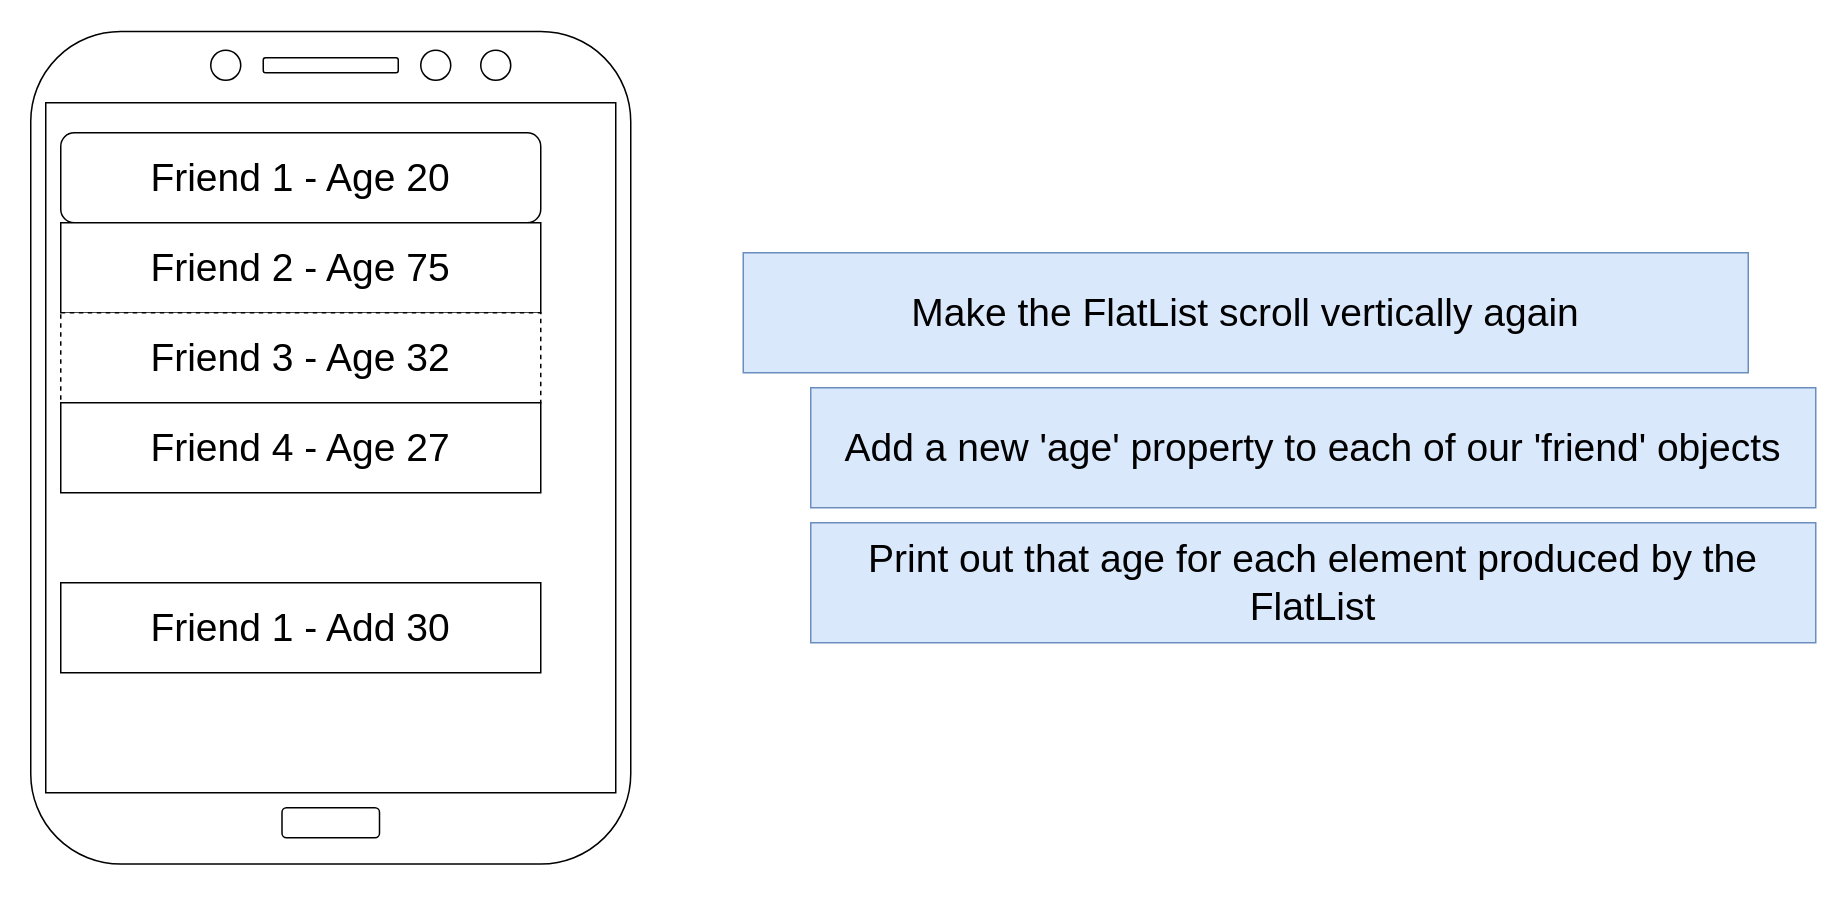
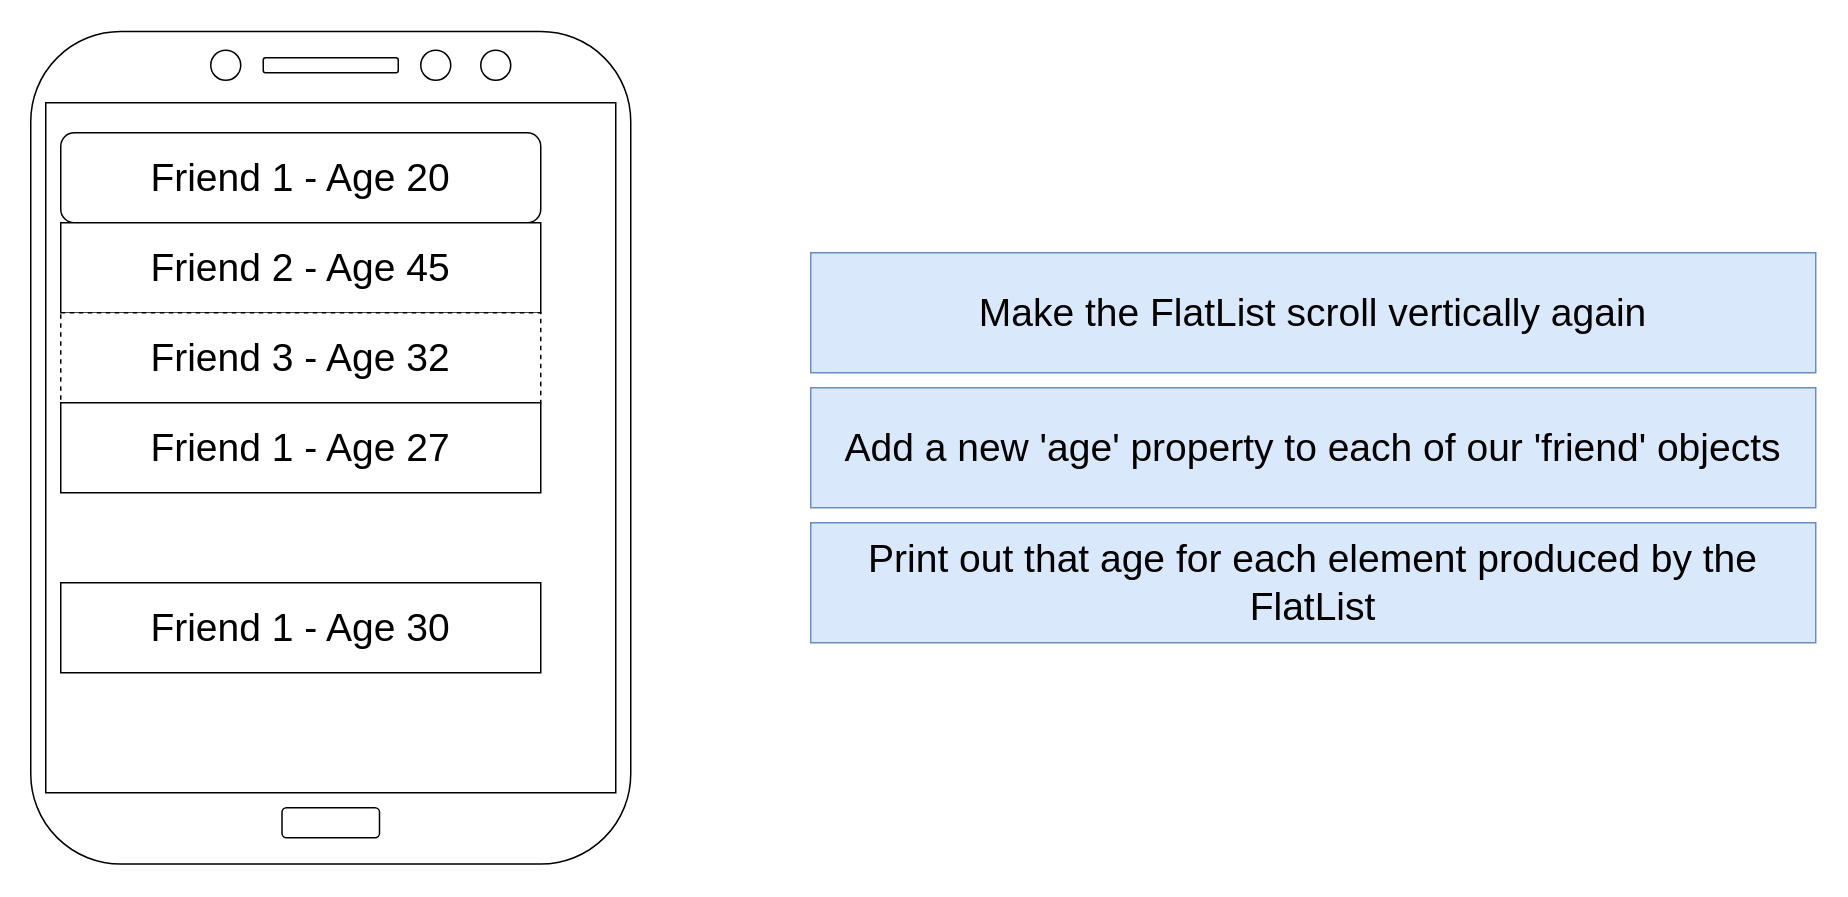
(301, 268) -> (301, 268)
(1246, 313) -> (1313, 313)
(301, 448) -> (301, 448)
(301, 628) -> (301, 628)
